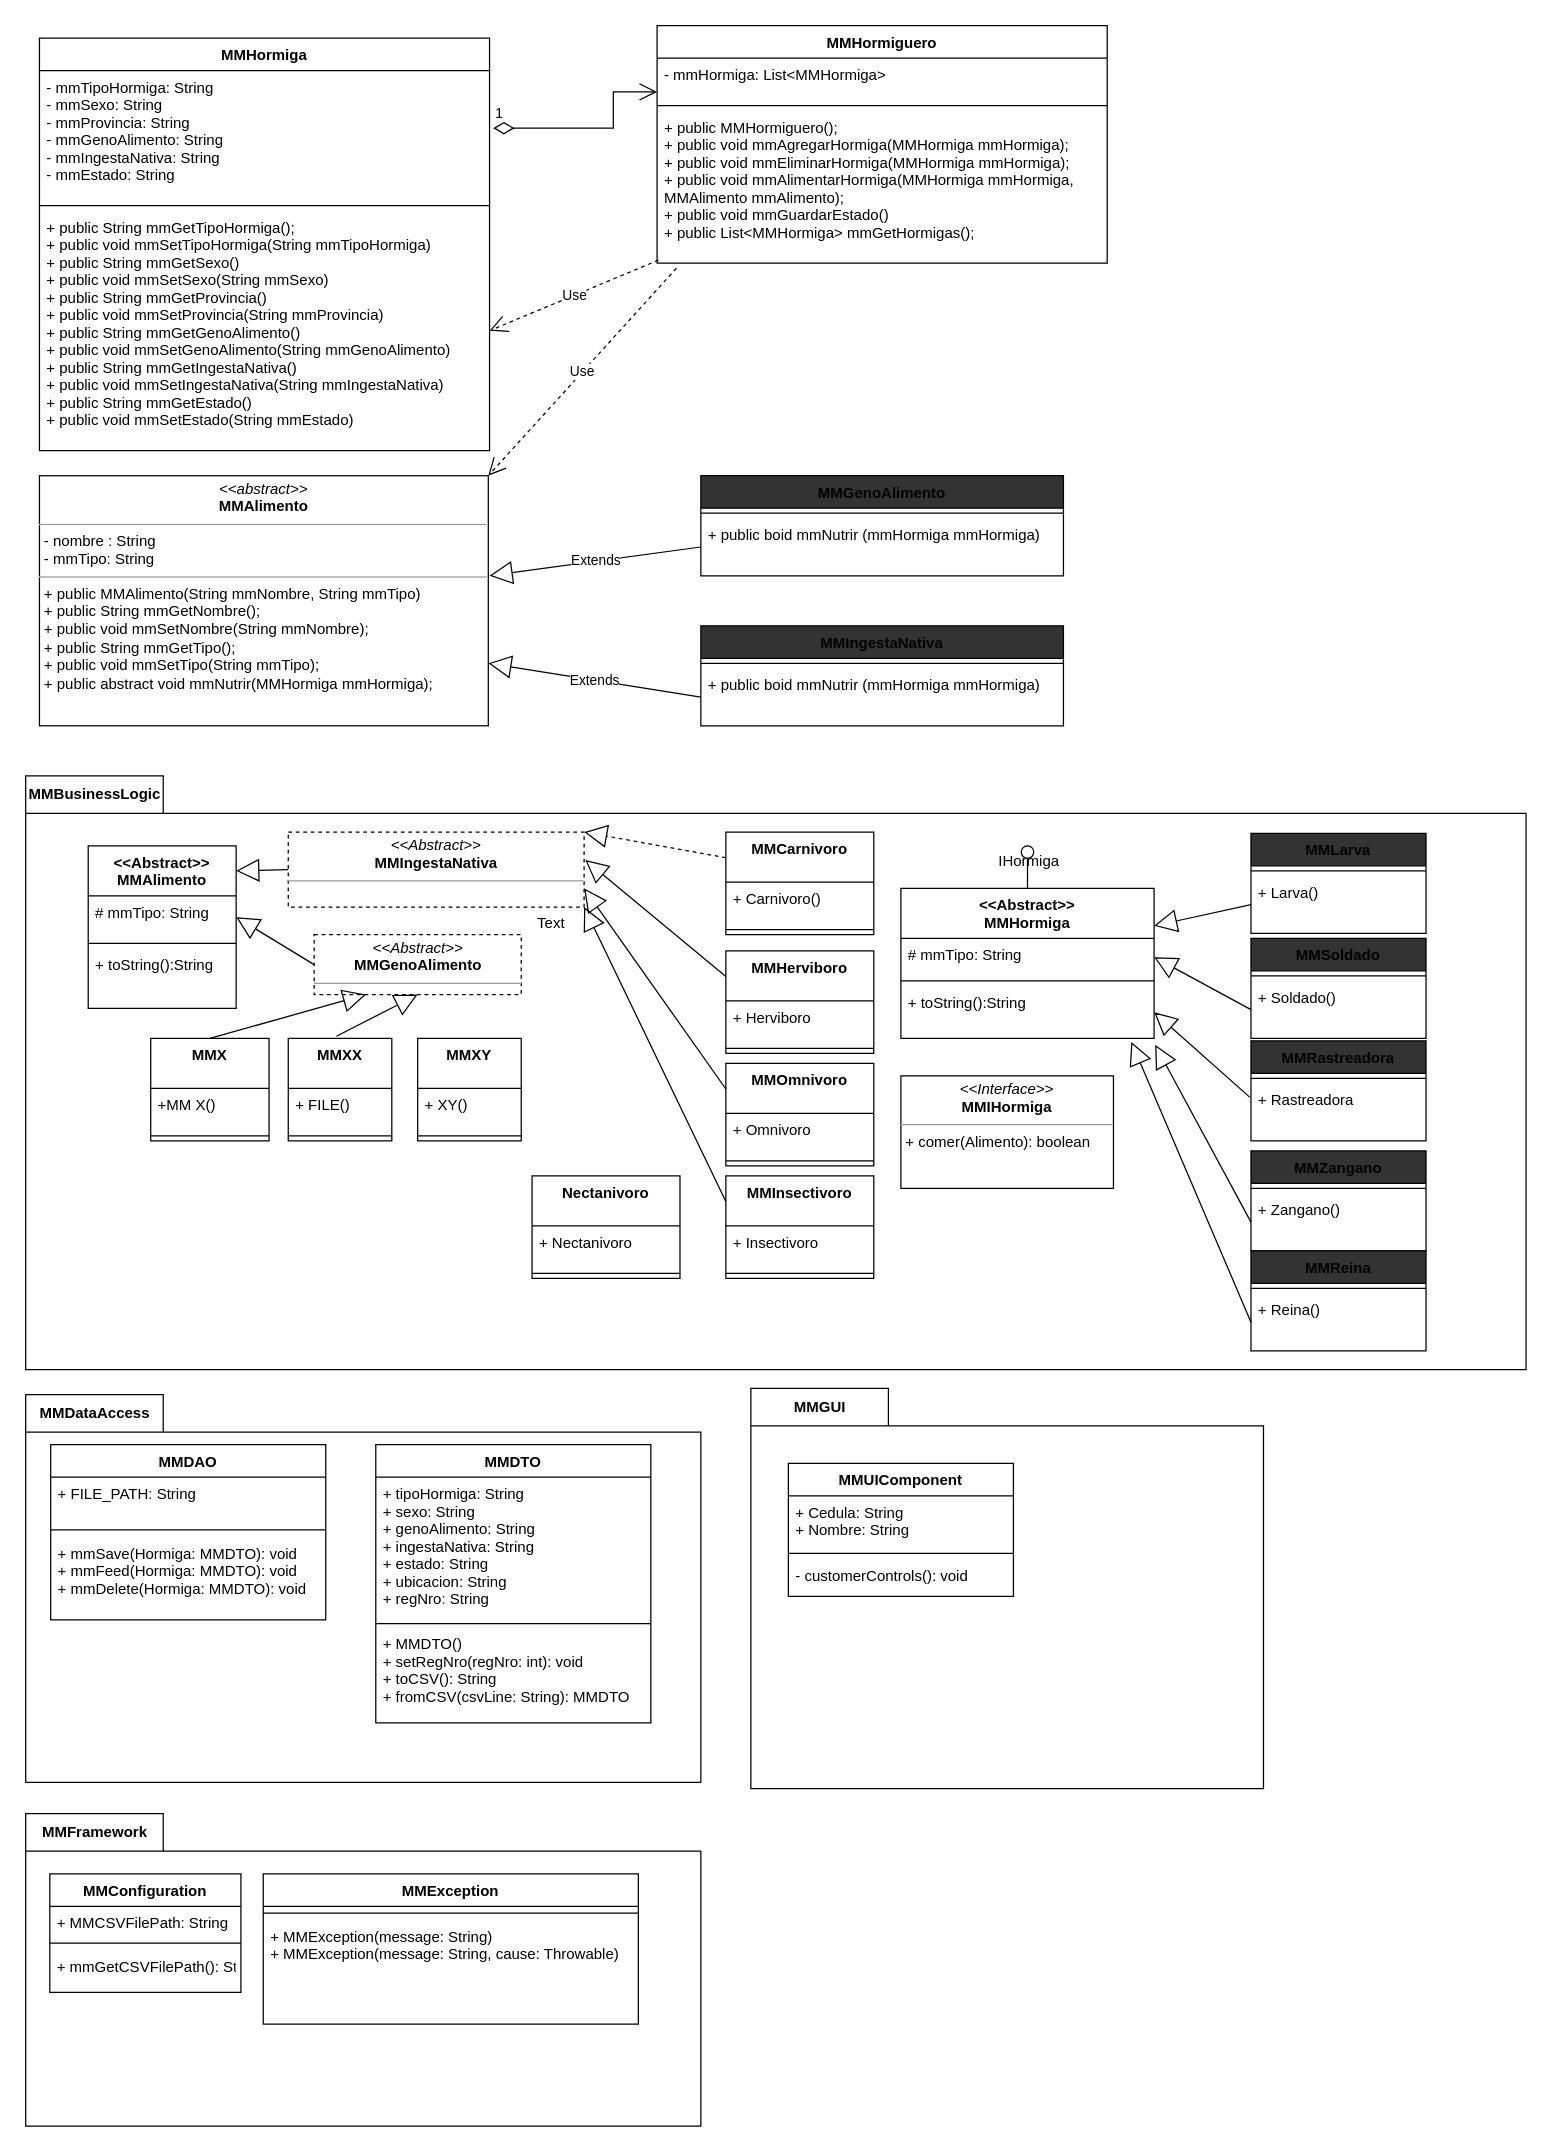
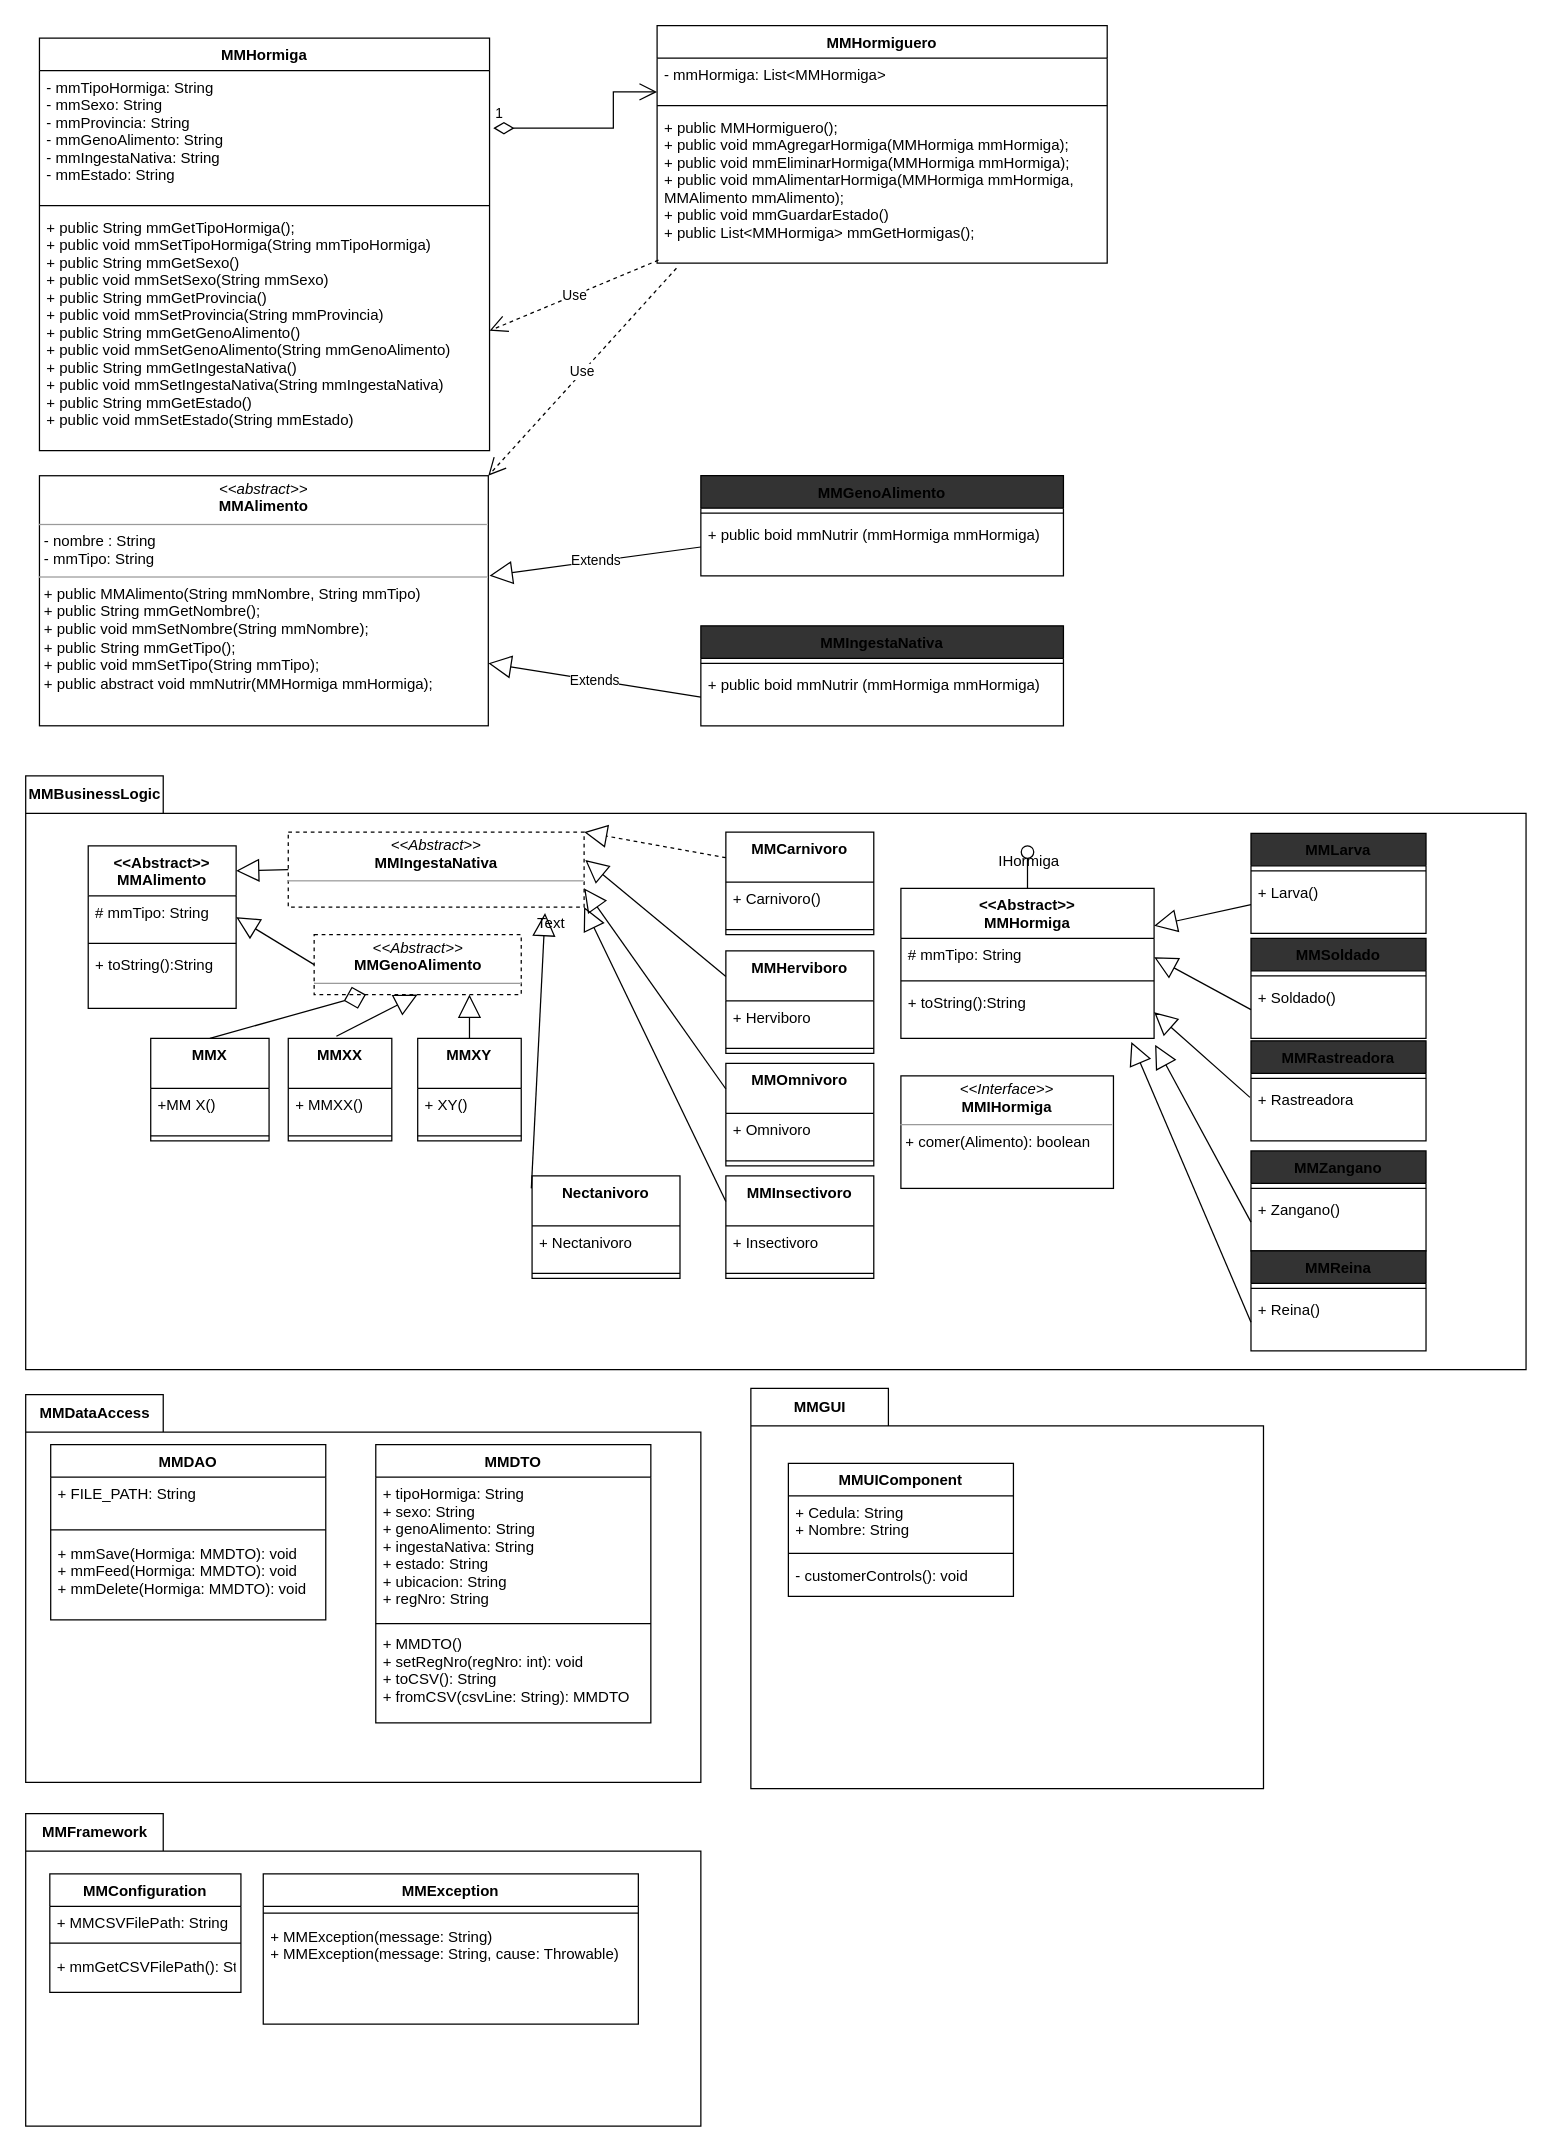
(342, 1001) -> (343, 1001)
none -> (469, 1028)
none -> (538, 1056)
(327, 1105) -> (327, 1105)
